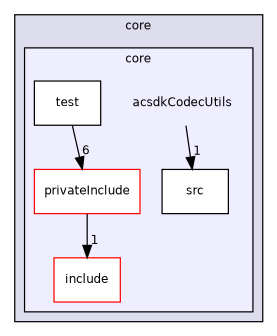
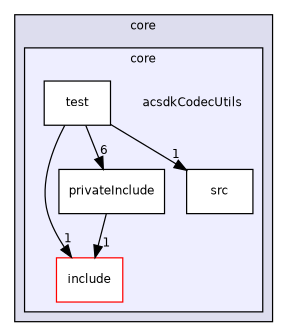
(188, 141) -> (143, 144)
none -> (45, 187)
(87, 192) -> (112, 192)
